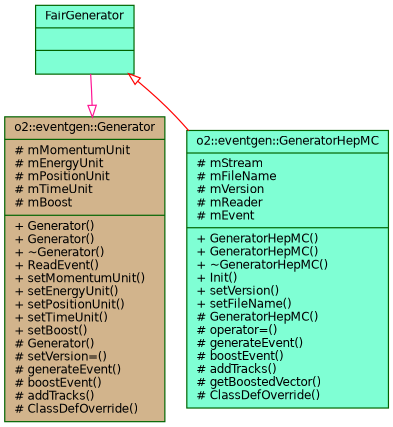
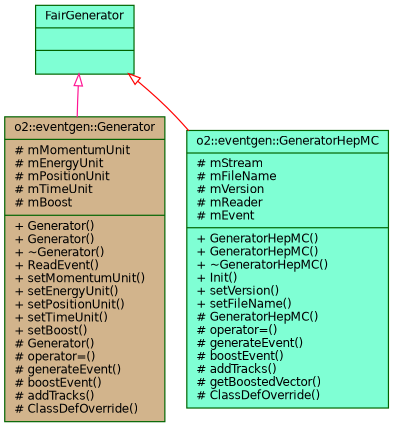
(92, 89) -> (78, 102)
(61, 357) -> (55, 357)
